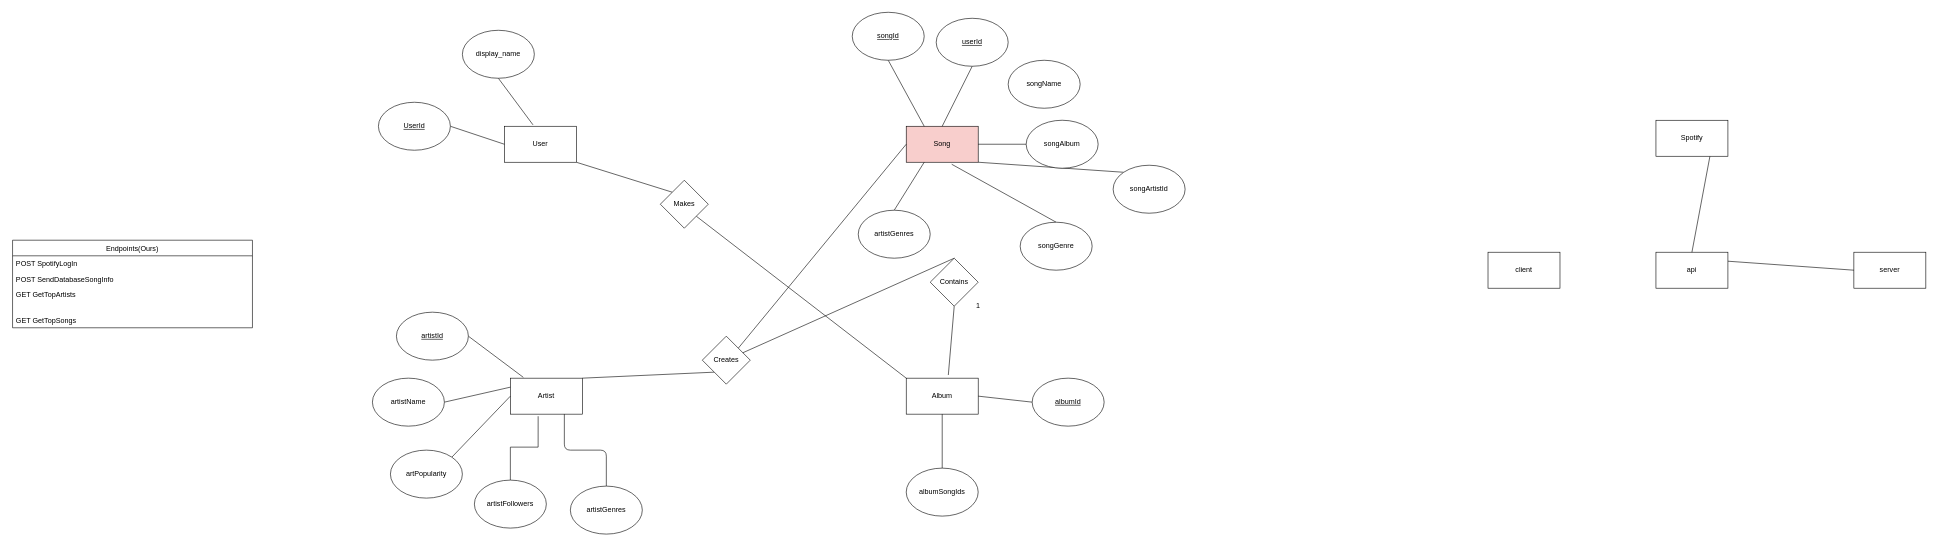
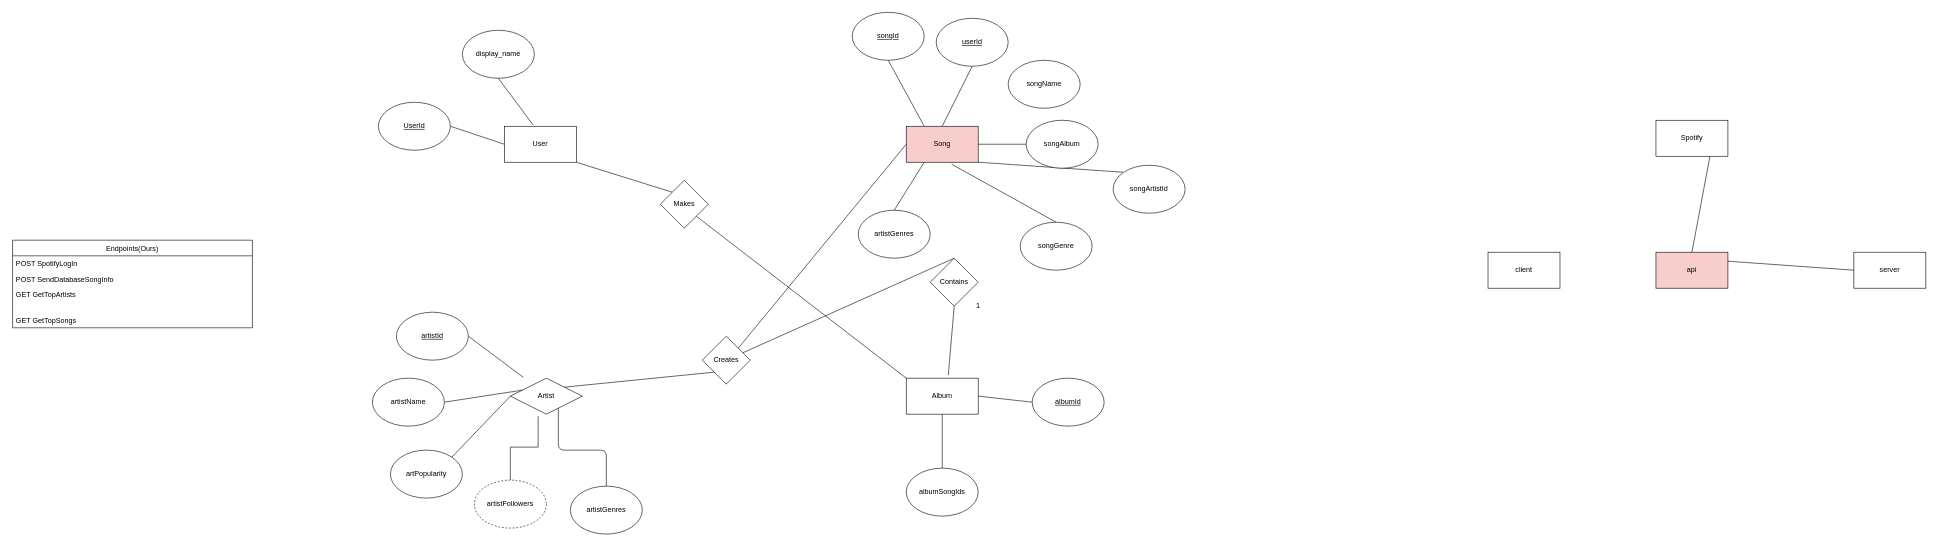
(1692, 270) -> (1692, 270)
(546, 396) -> (546, 396)
(510, 504) -> (510, 504)
